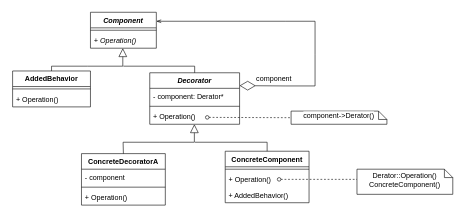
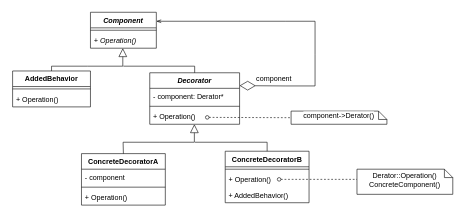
(267, 160) -> (267, 160)
